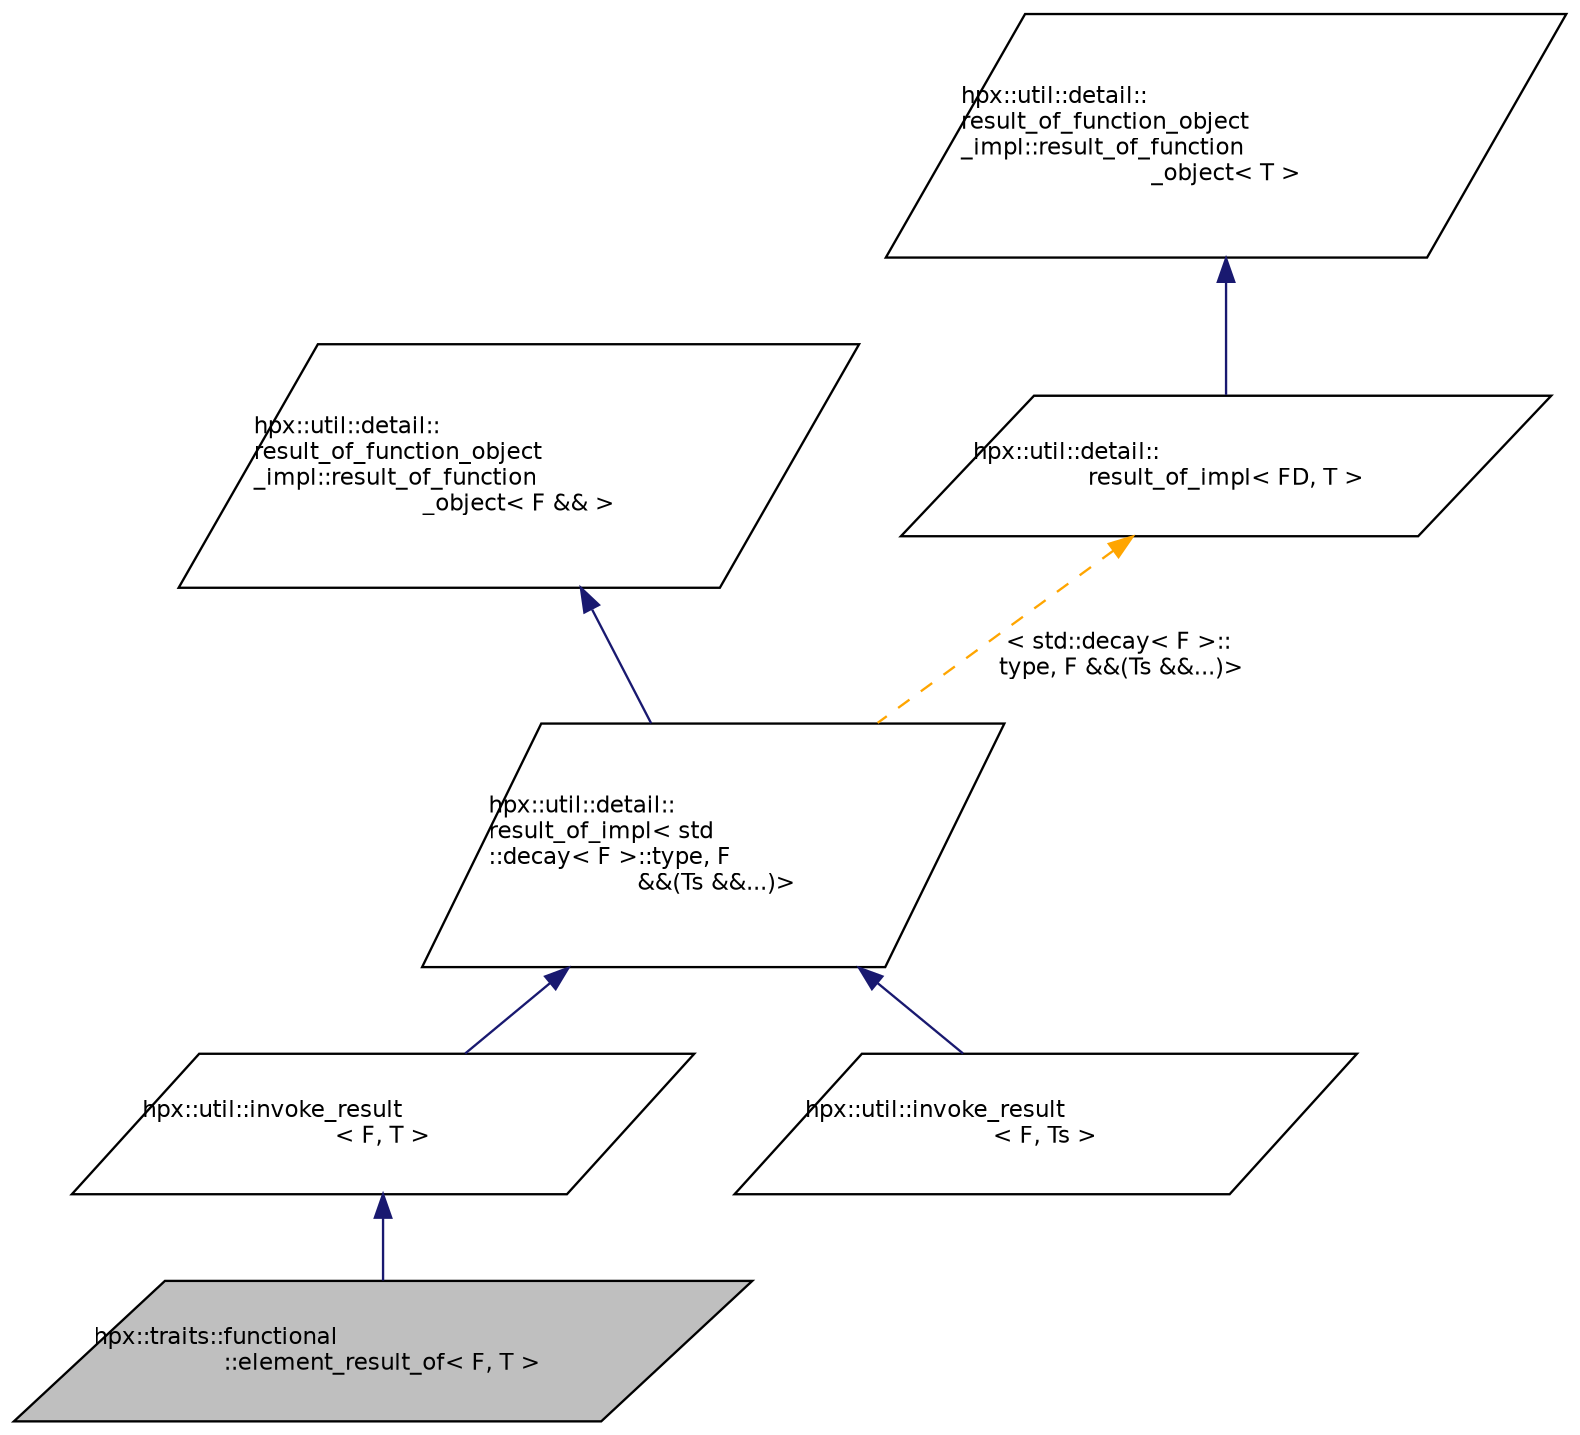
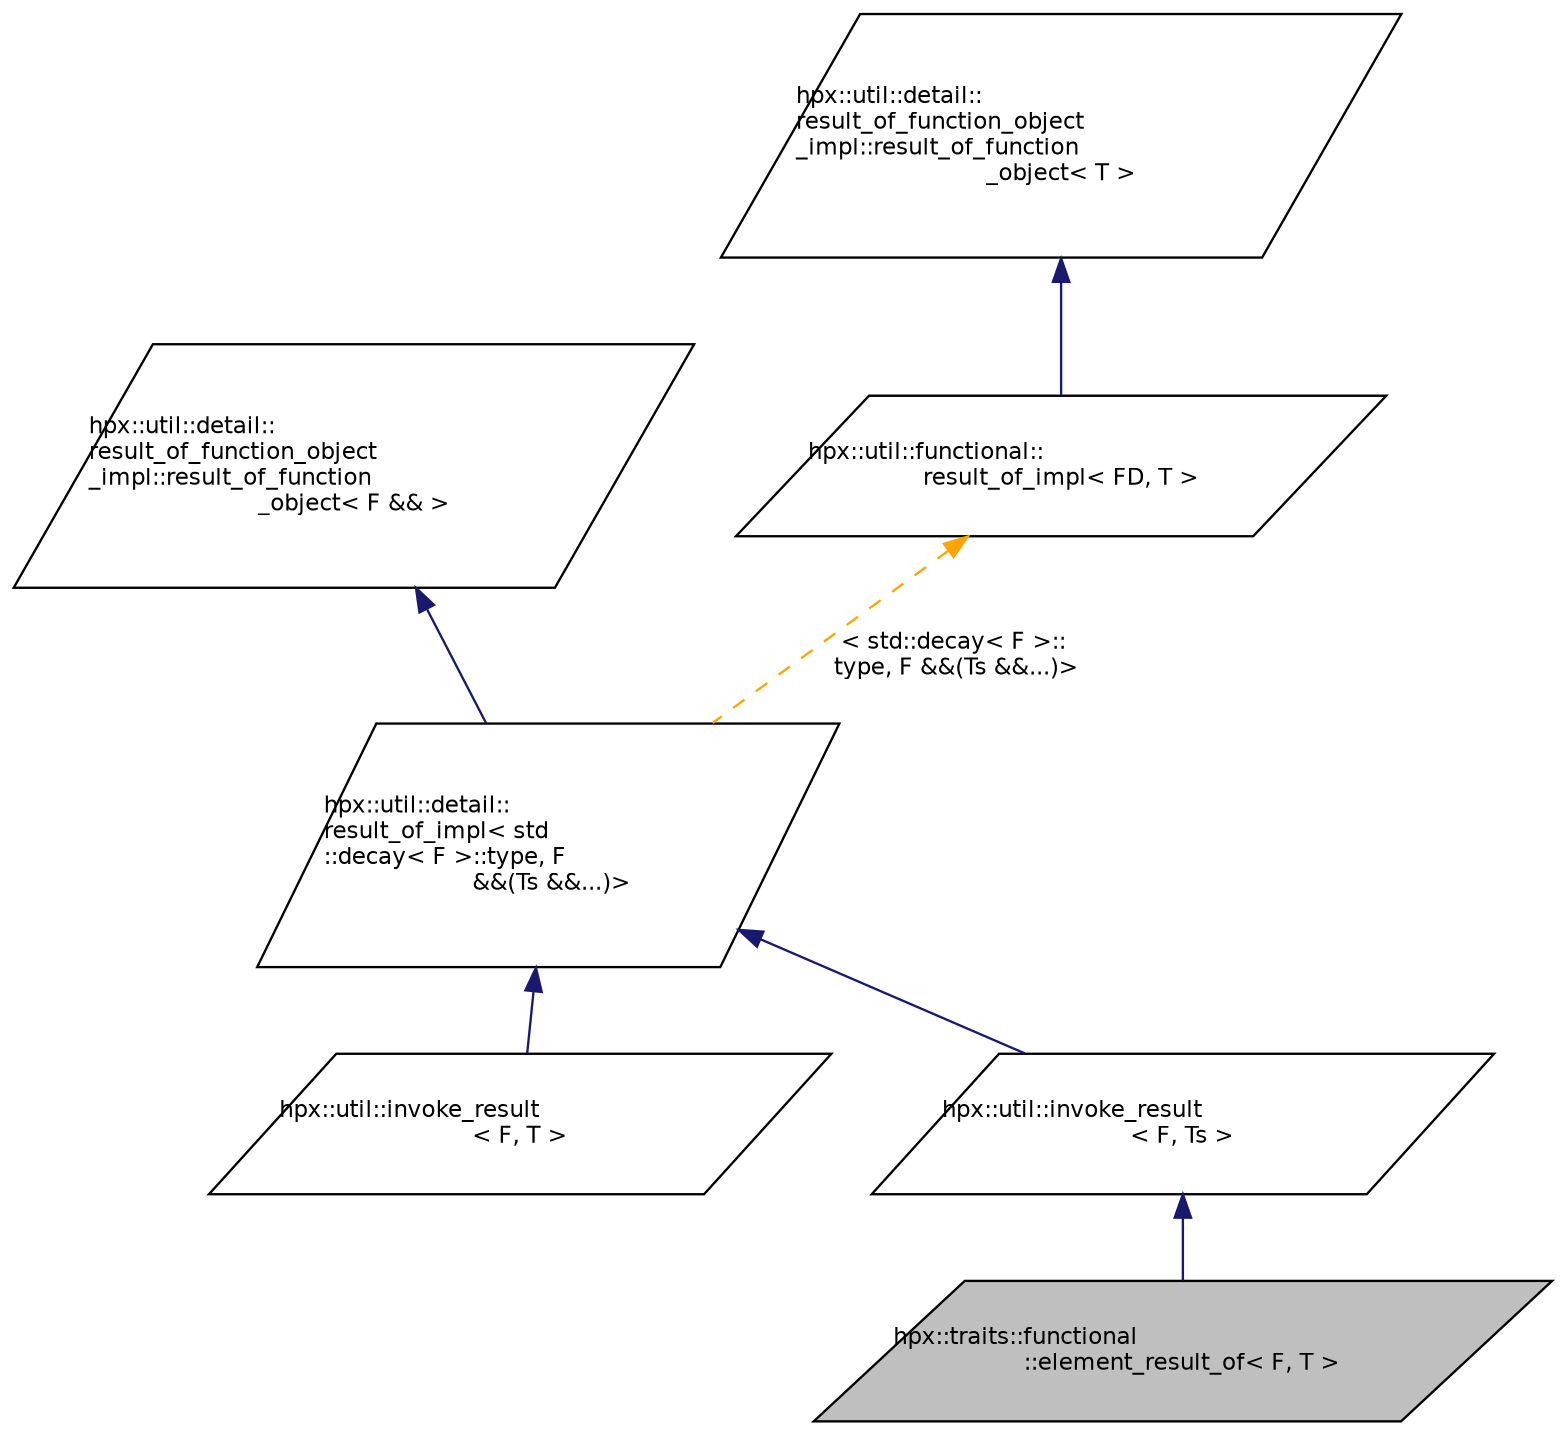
(1226, 466) -> (1061, 466)
(383, 1249) -> (1183, 1249)
